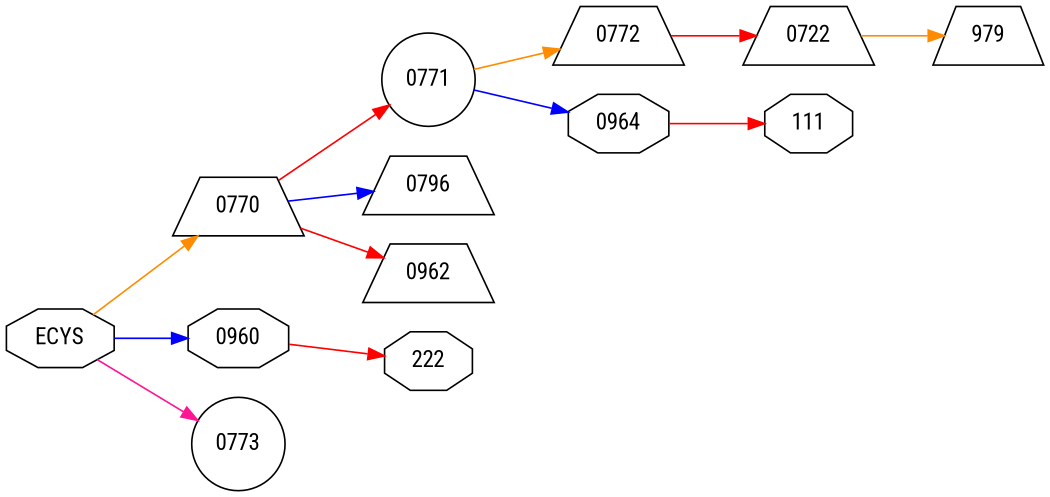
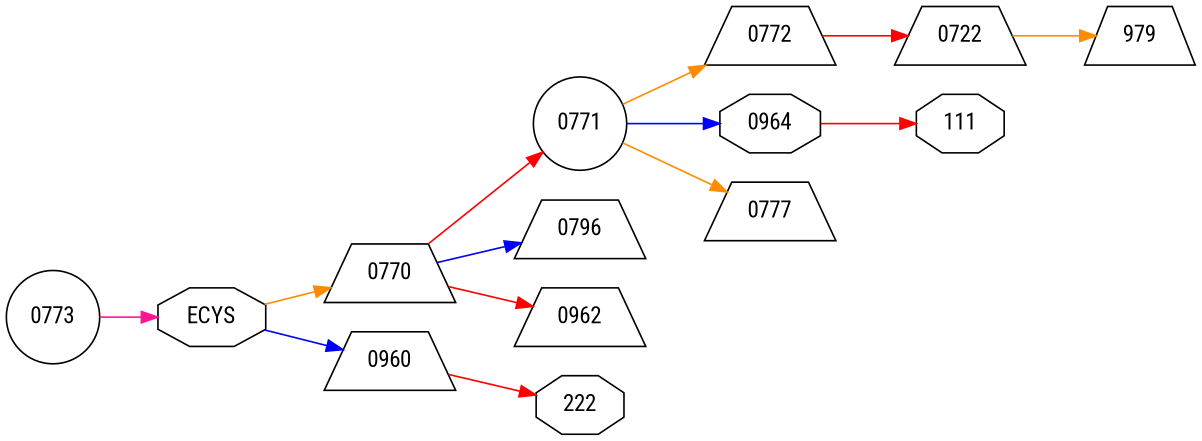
none -> (770, 211)
(238, 338) -> (390, 361)
(141, 386) -> (120, 317)
